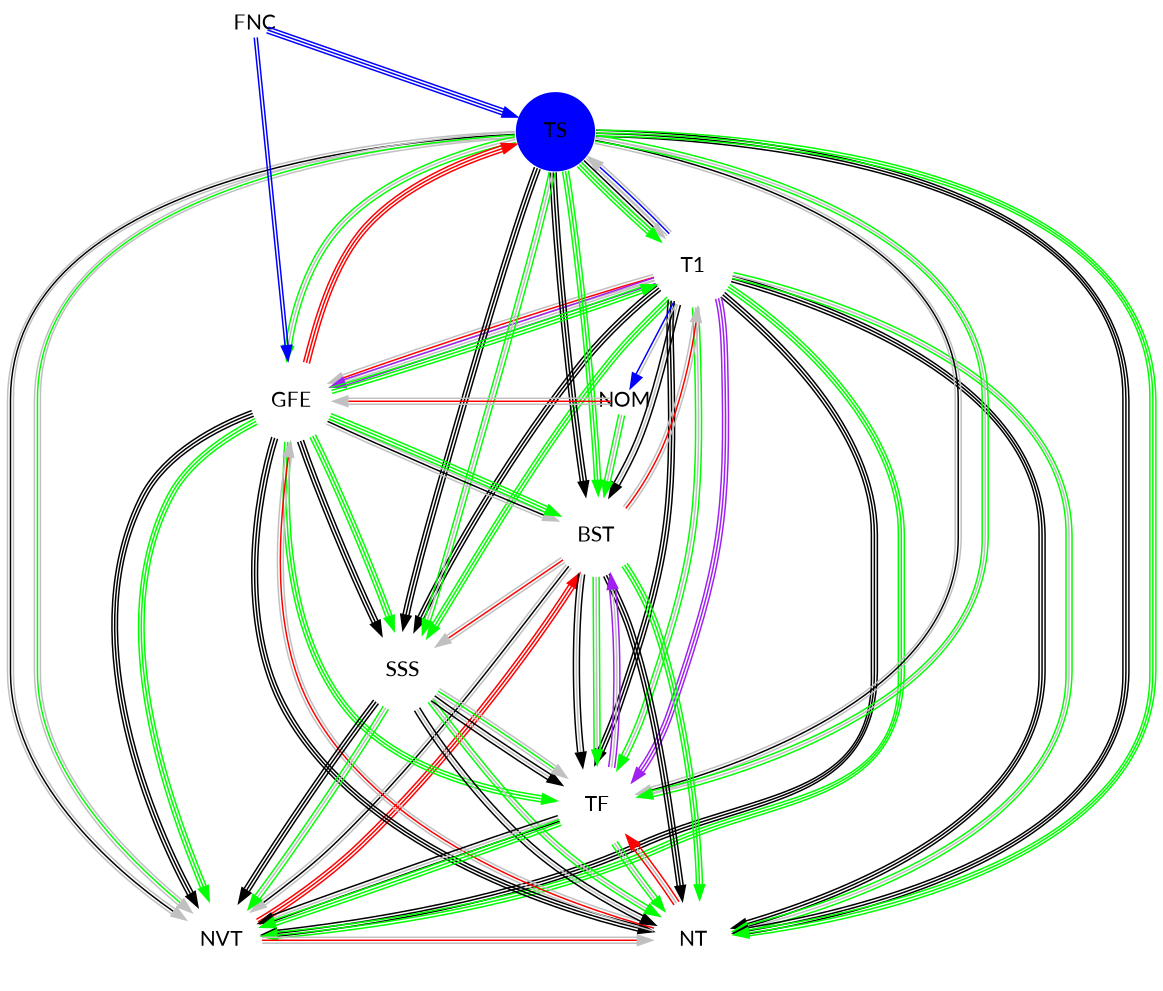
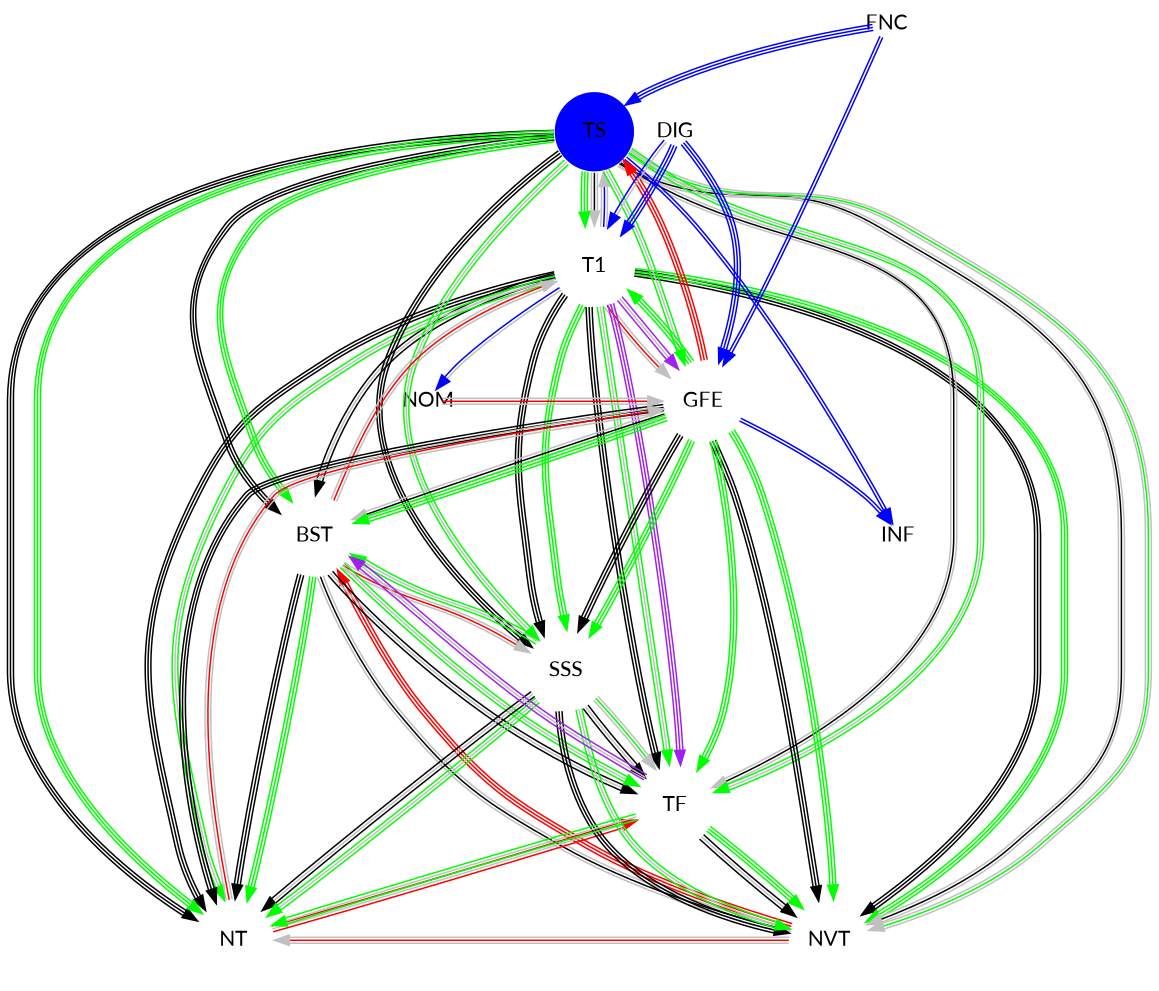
none -> (675, 132)
(615, 448) -> (450, 602)
none -> (898, 536)
